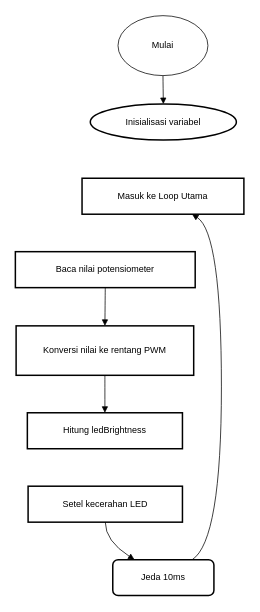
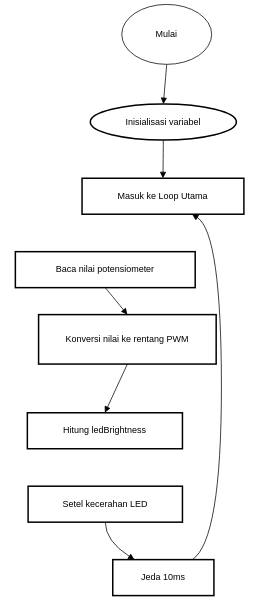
(163, 45) -> (167, 34)
none -> (163, 149)
(105, 351) -> (128, 339)
(164, 578) -> (164, 578)
